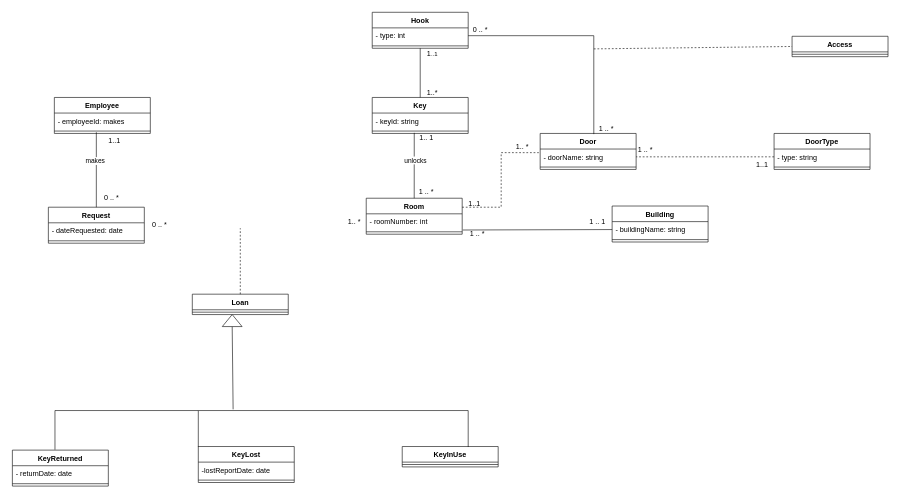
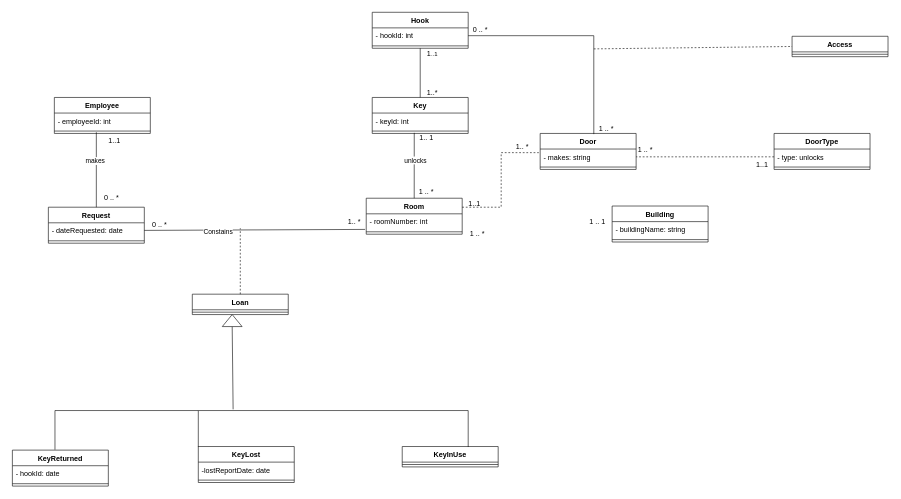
(394, 36) -> (398, 36)
(92, 121) -> (87, 121)
(402, 121) -> (396, 121)
(576, 157) -> (570, 157)
(802, 157) -> (804, 157)
none -> (314, 230)
(537, 230) -> none
(49, 474) -> (41, 474)
